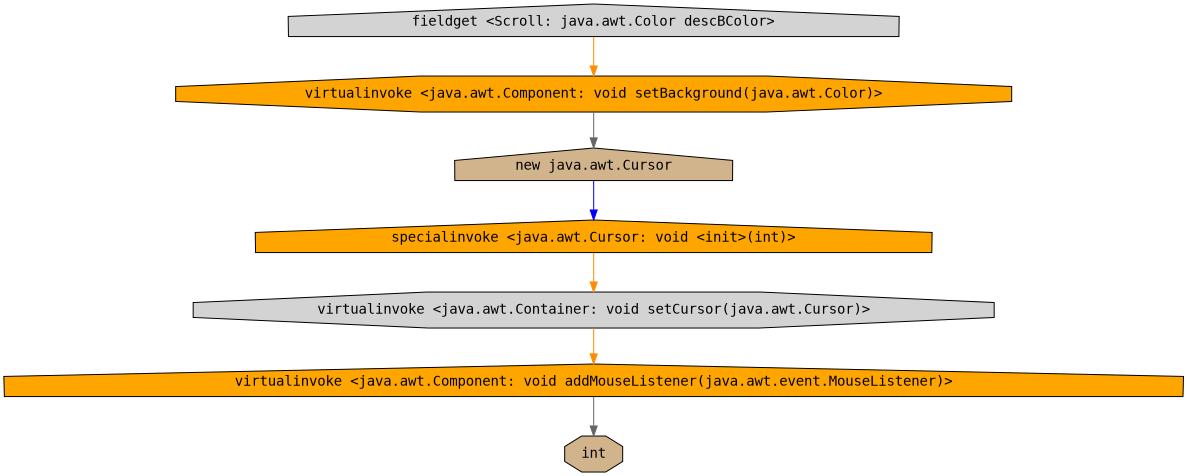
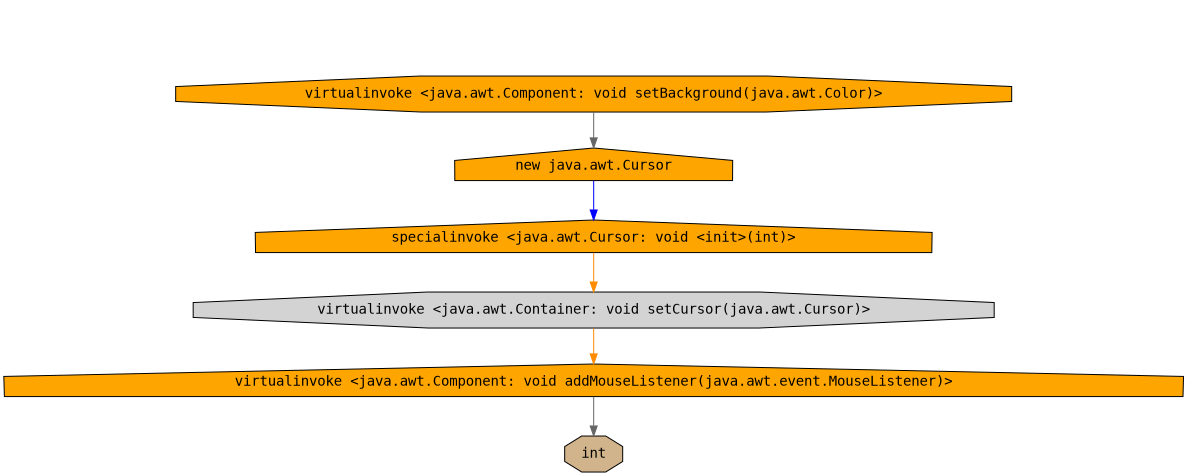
(594, 22) -> none
(594, 166) -> (594, 166)
